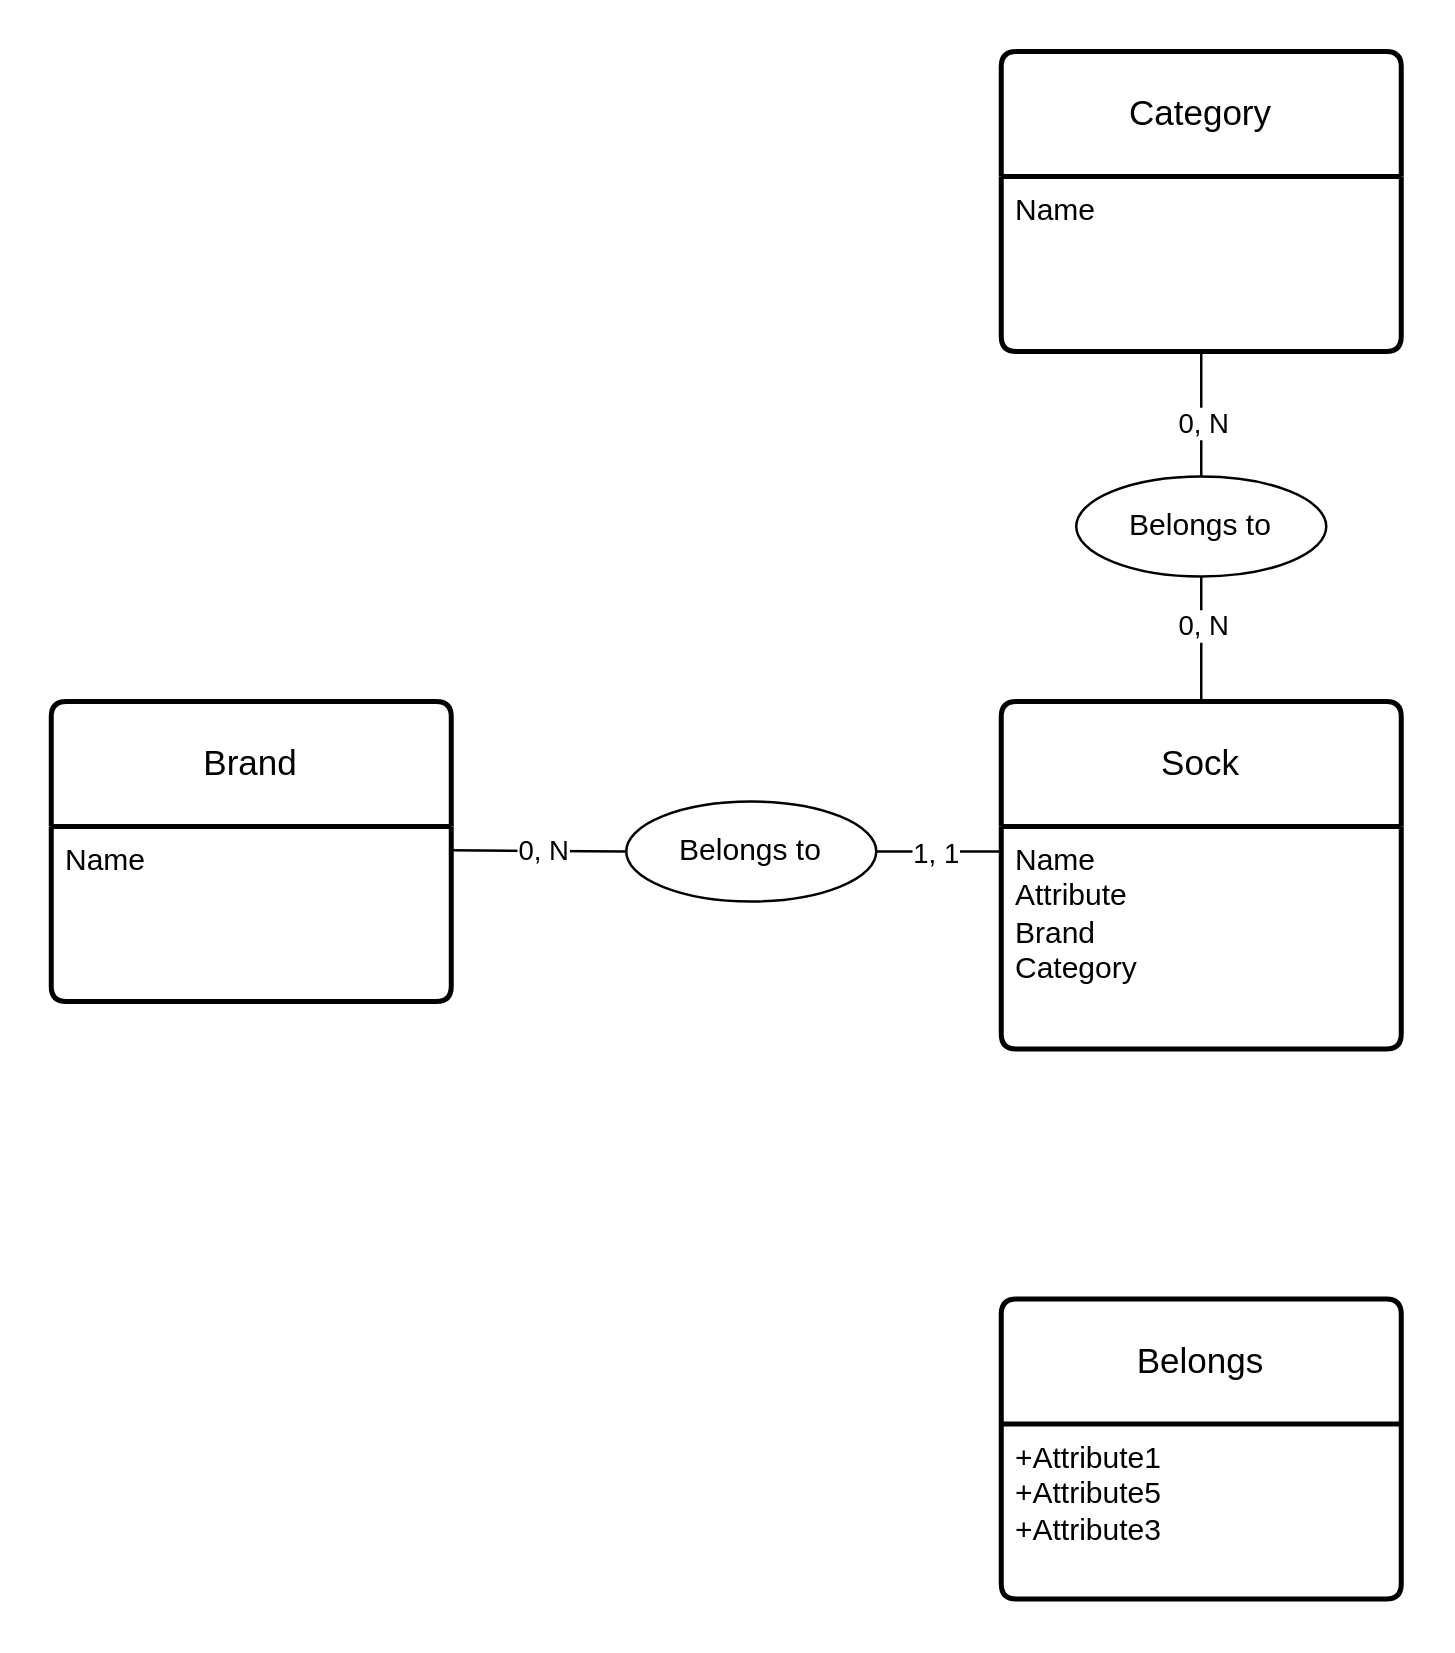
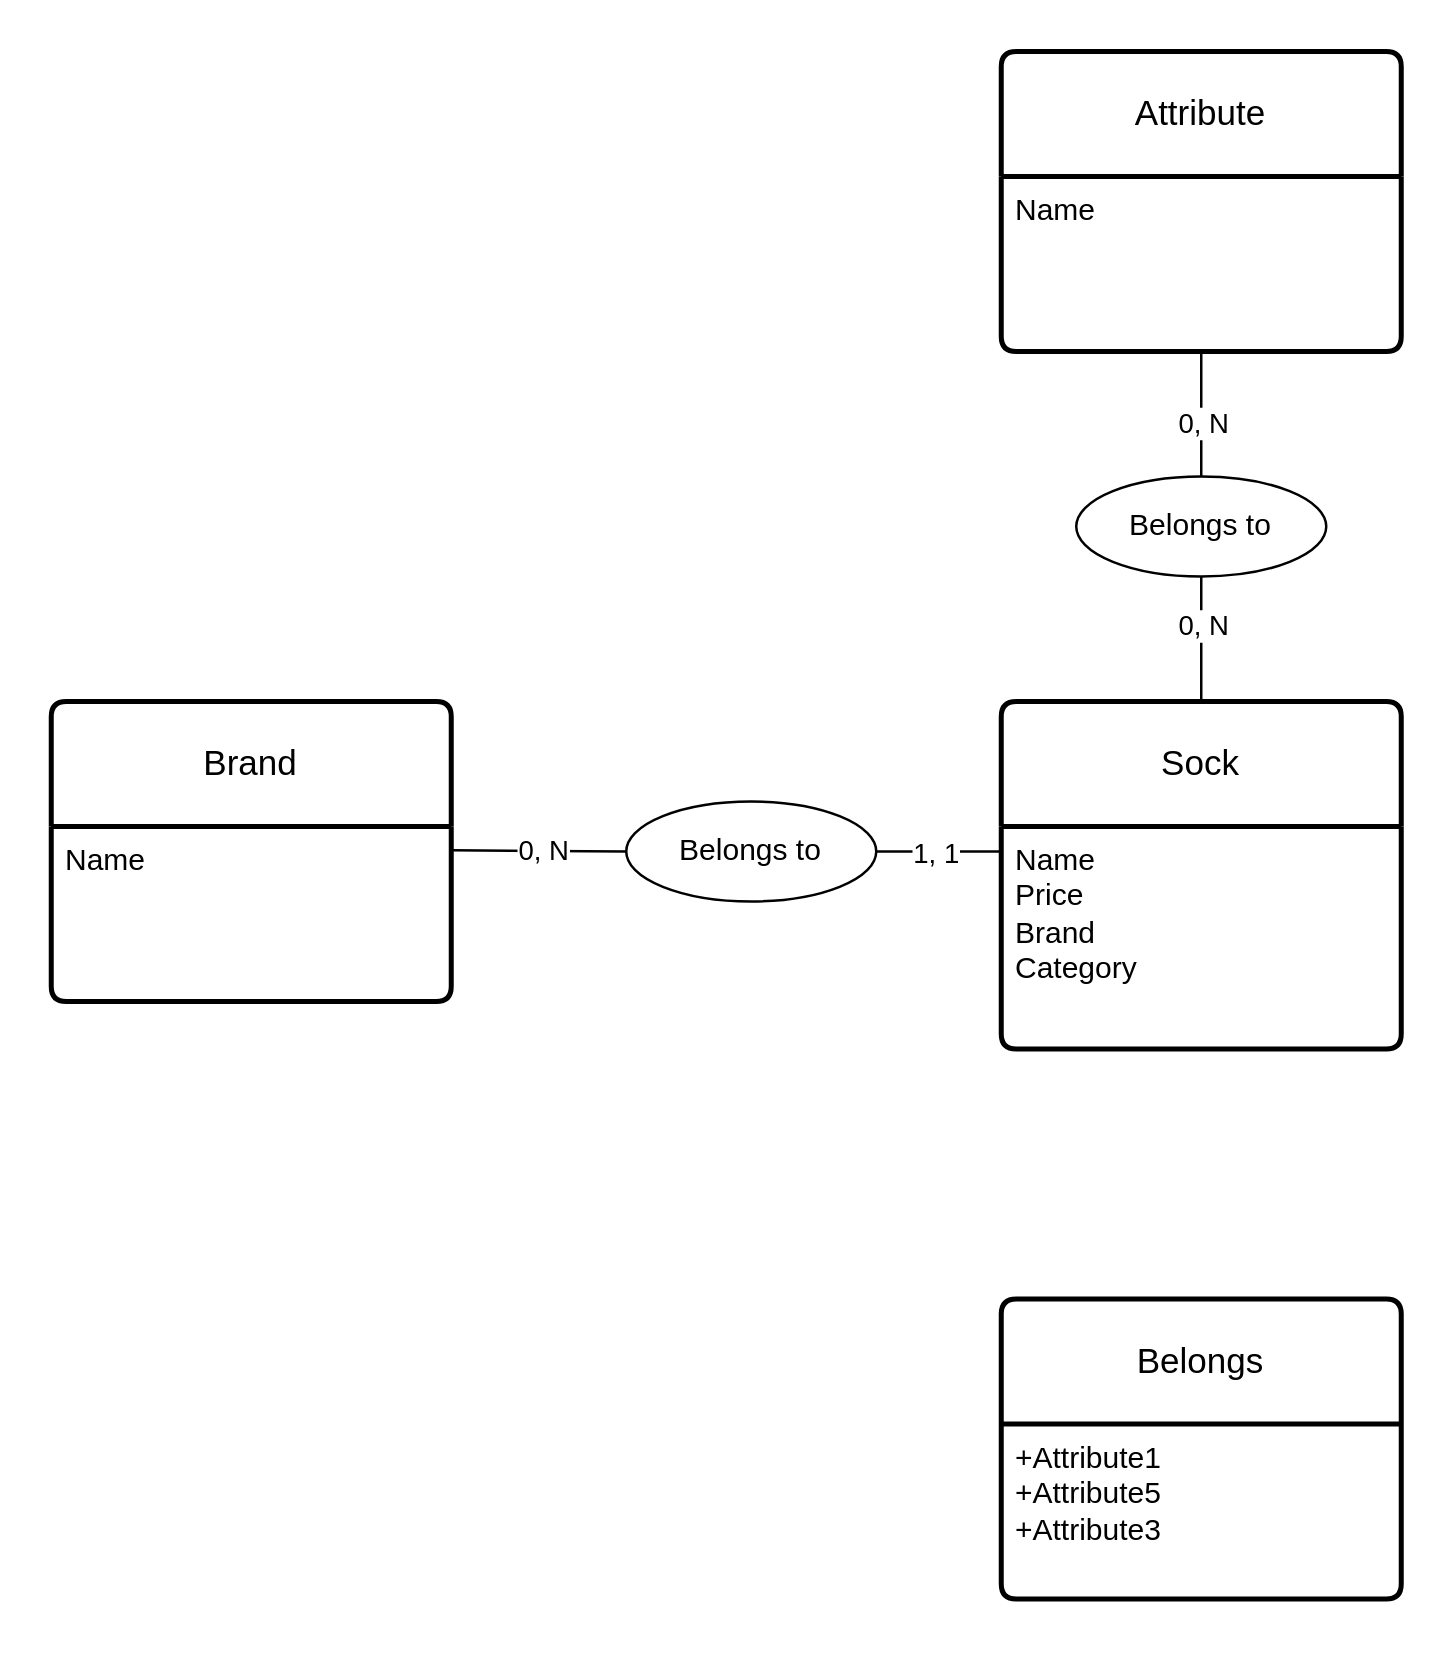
(1201, 114) -> (1201, 114)
(1088, 916) -> (1083, 916)
